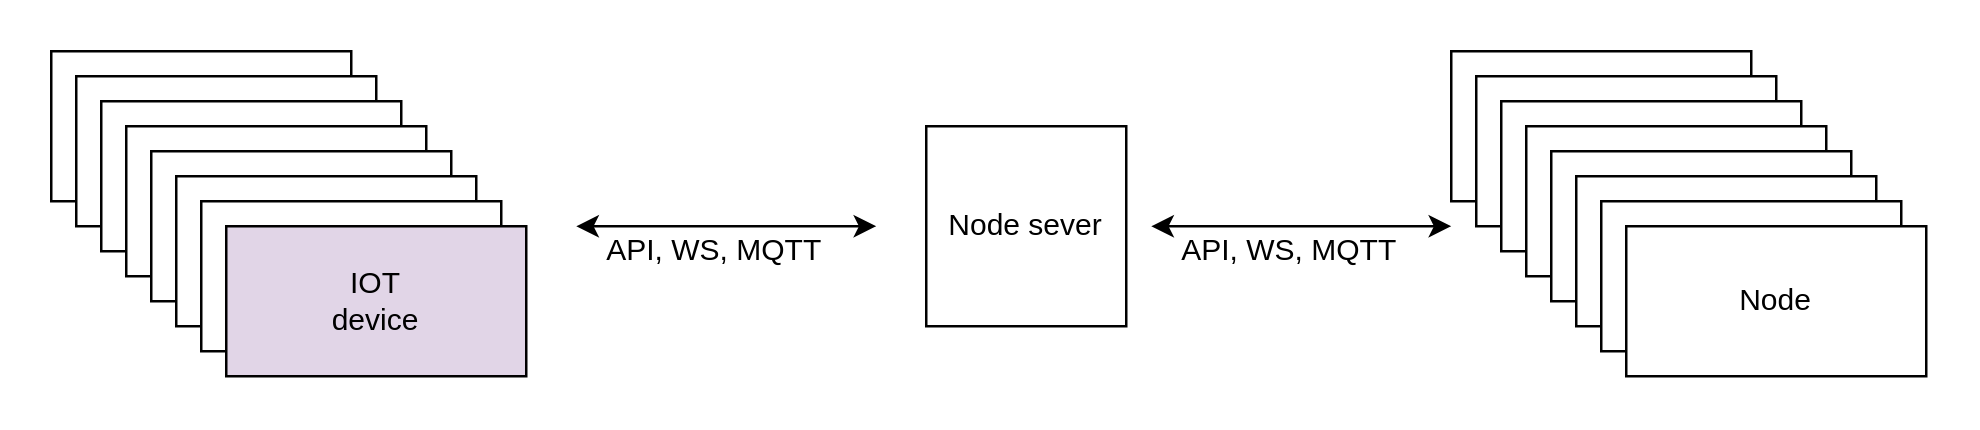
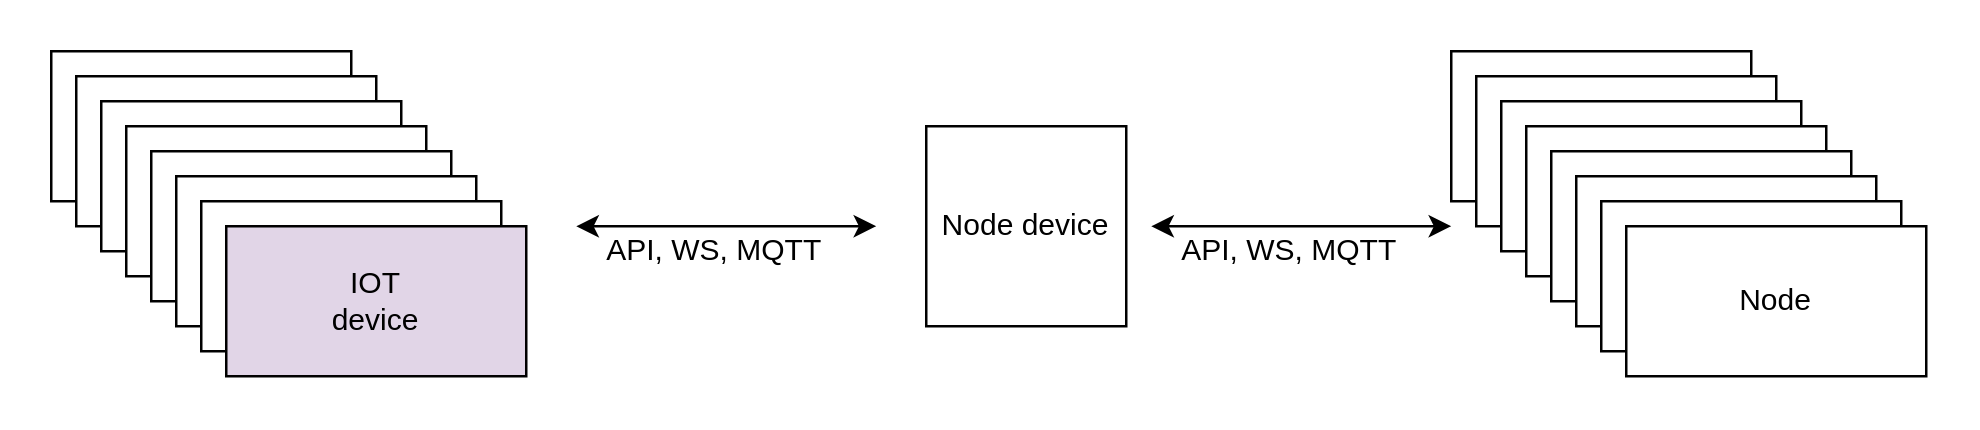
(1026, 226) -> (1026, 226)
